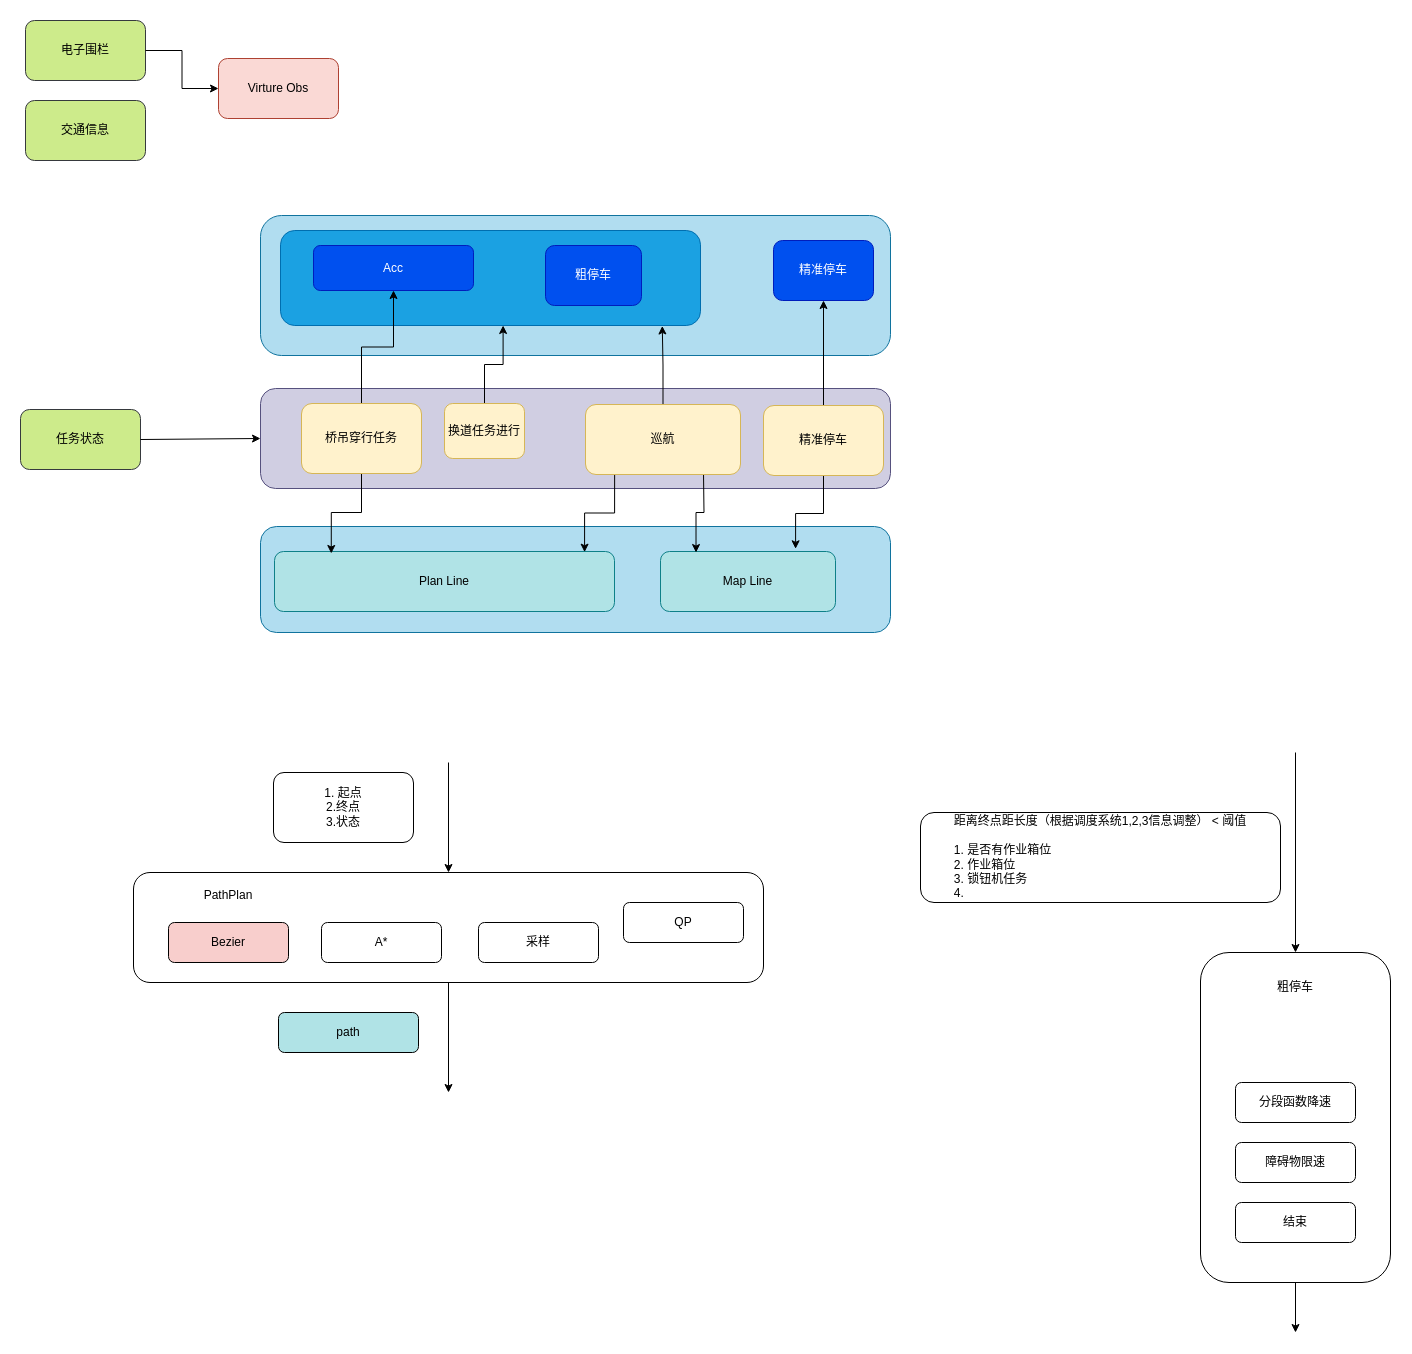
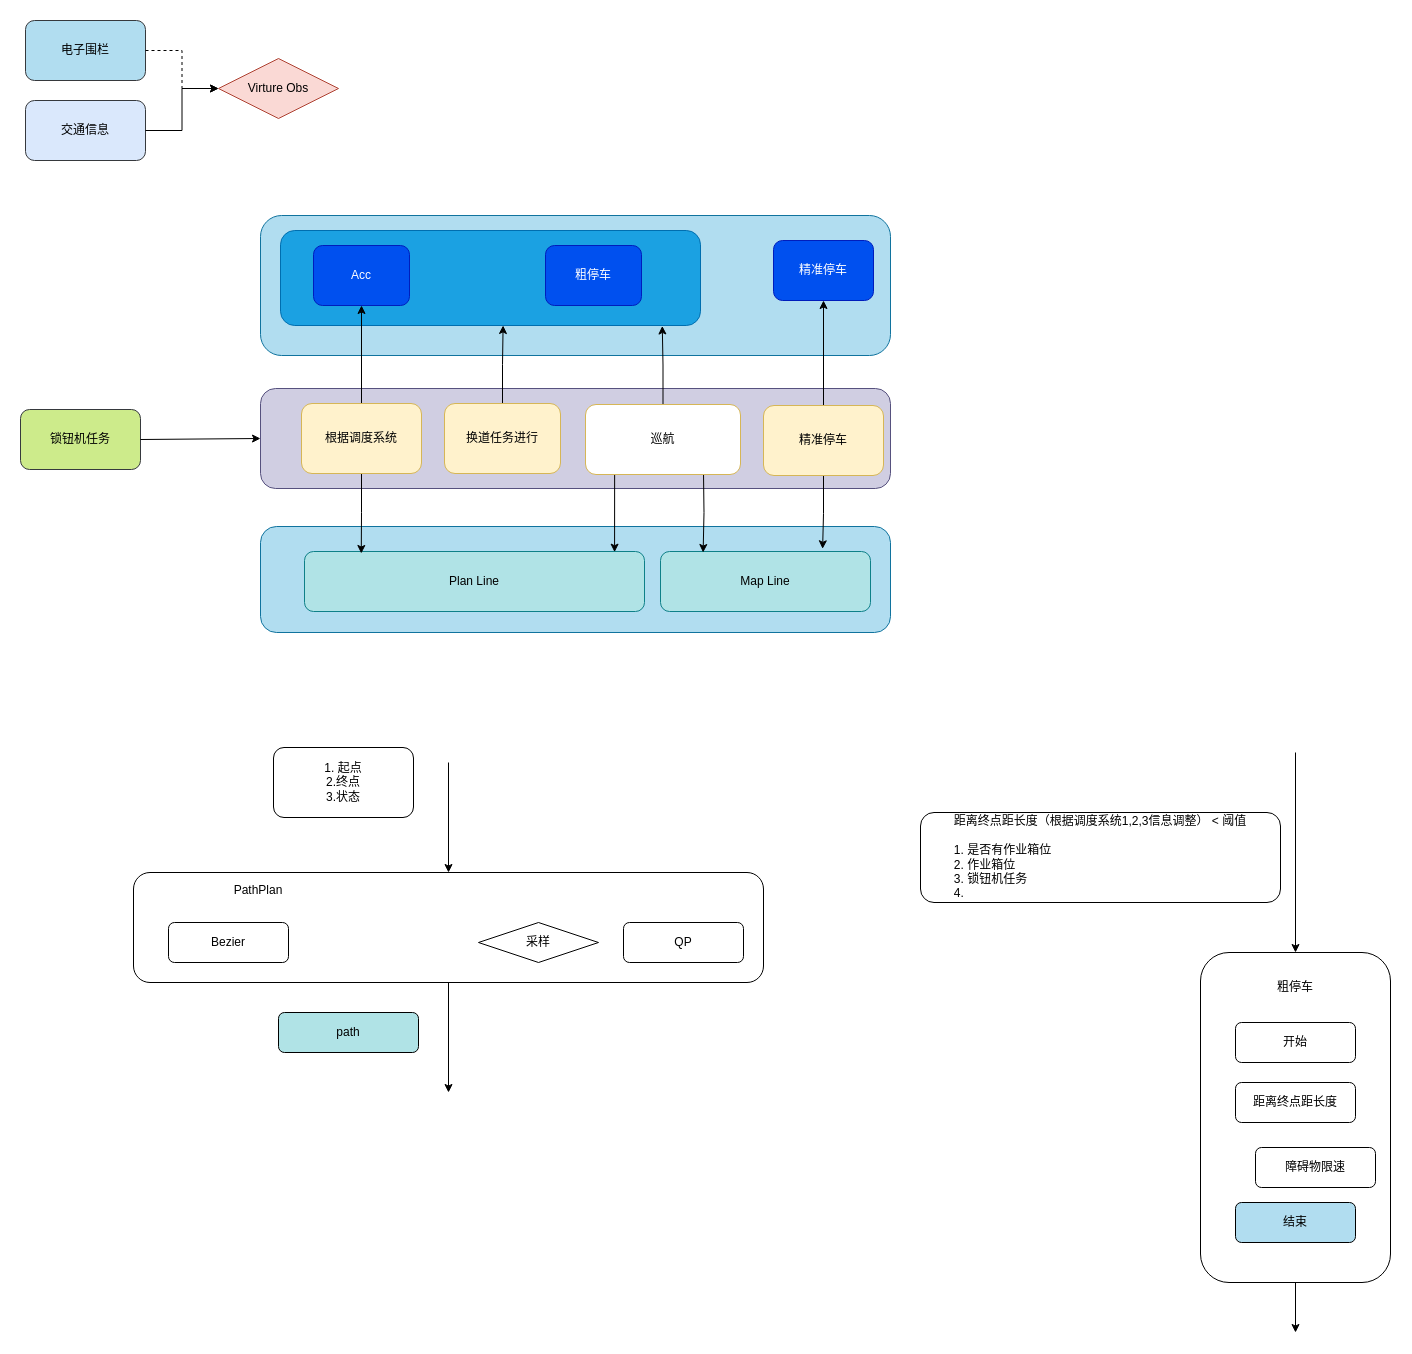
(86, 51) -> (86, 51)
(182, 51) -> (182, 51)
(279, 89) -> (279, 89)
none -> (182, 129)
(86, 131) -> (86, 131)
(394, 268) -> (362, 276)
(485, 431) -> (503, 439)
(362, 439) -> (362, 439)
(81, 440) -> (81, 440)
(663, 440) -> (663, 440)
(445, 582) -> (475, 582)
(748, 582) -> (766, 582)
(344, 808) -> (344, 783)
(229, 896) -> (259, 891)
(684, 923) -> (684, 943)
(229, 943) -> (229, 943)
(382, 943) -> none
(539, 943) -> (539, 943)
none -> (1296, 1043)
(1296, 1103) -> (1296, 1103)
(1296, 1163) -> (1316, 1168)
(1296, 1223) -> (1296, 1223)
